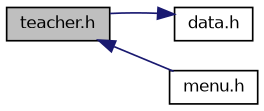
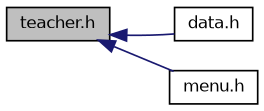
(134, 13) -> (151, 35)
